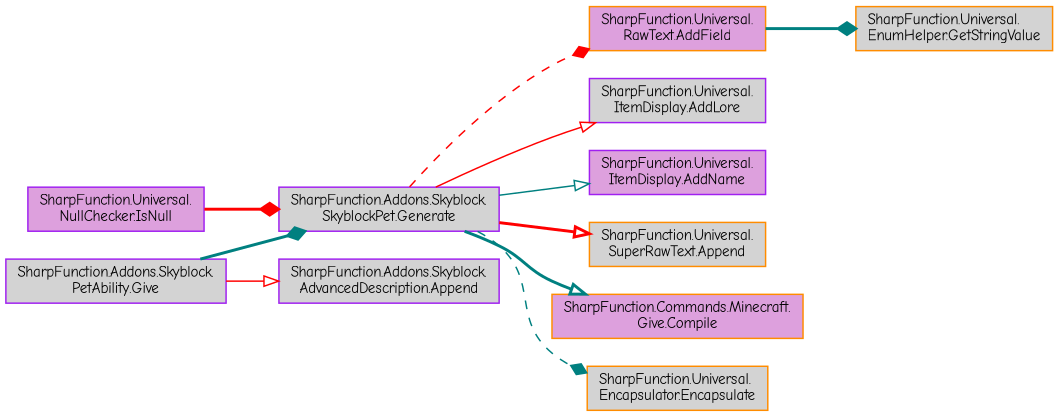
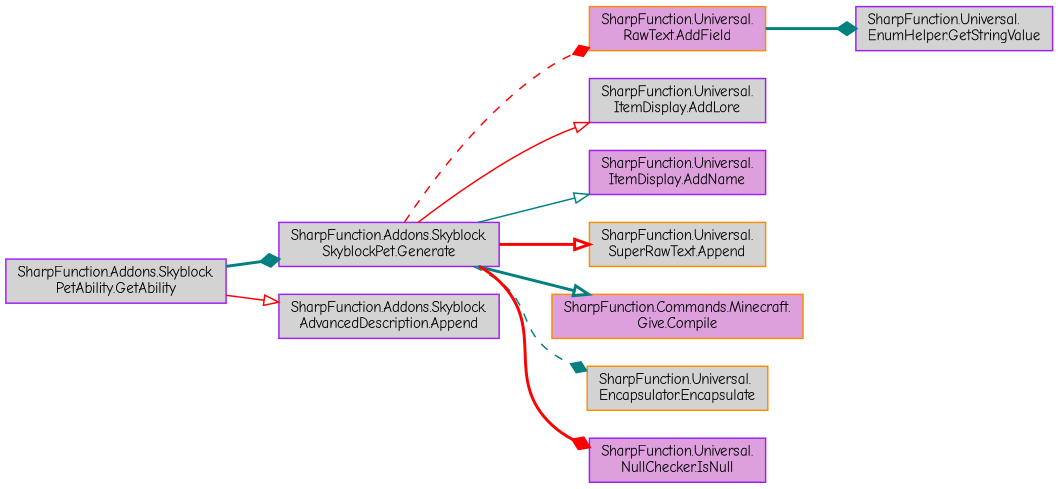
(954, 29) -> (954, 29)
(232, 209) -> (525, 354)
(116, 281) -> (116, 281)
